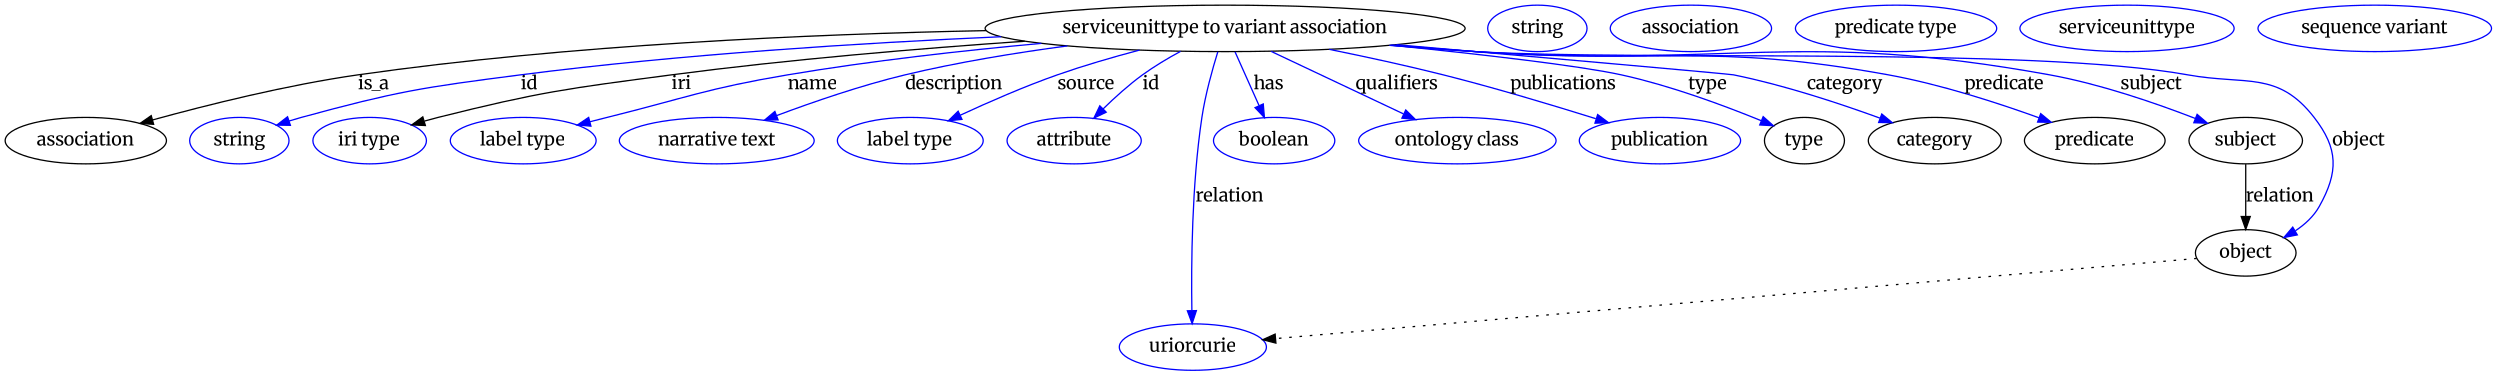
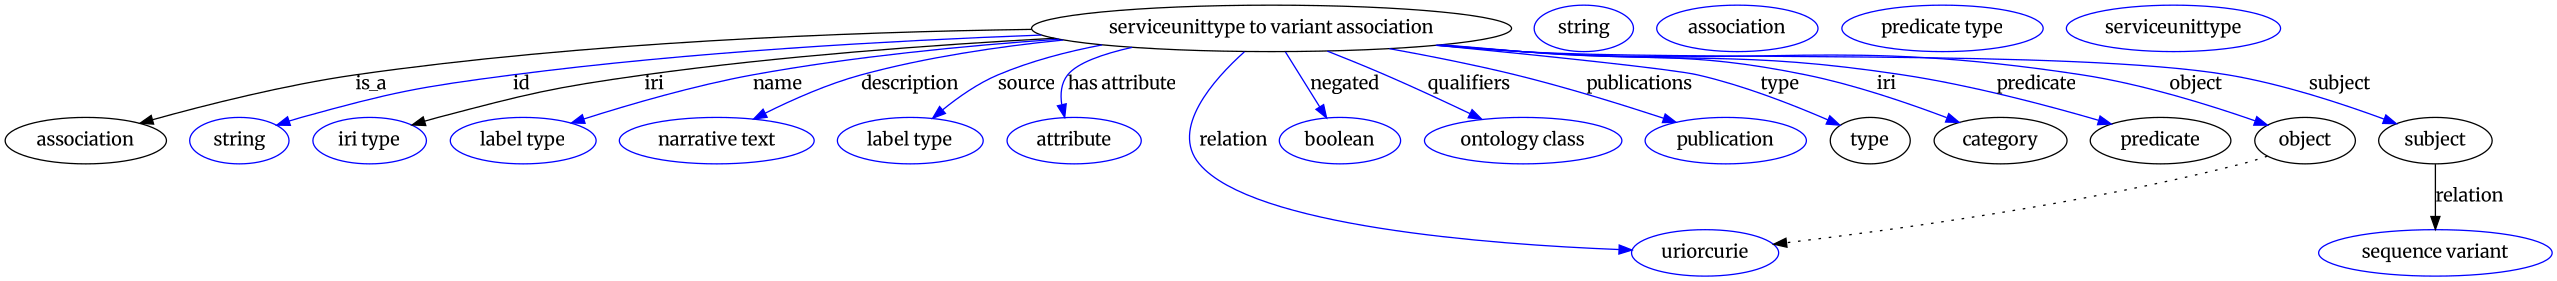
(1151, 85) -> (1123, 85)
(1269, 85) -> (1345, 85)
(1845, 85) -> (1887, 85)
(2246, 190) -> (2435, 190)
